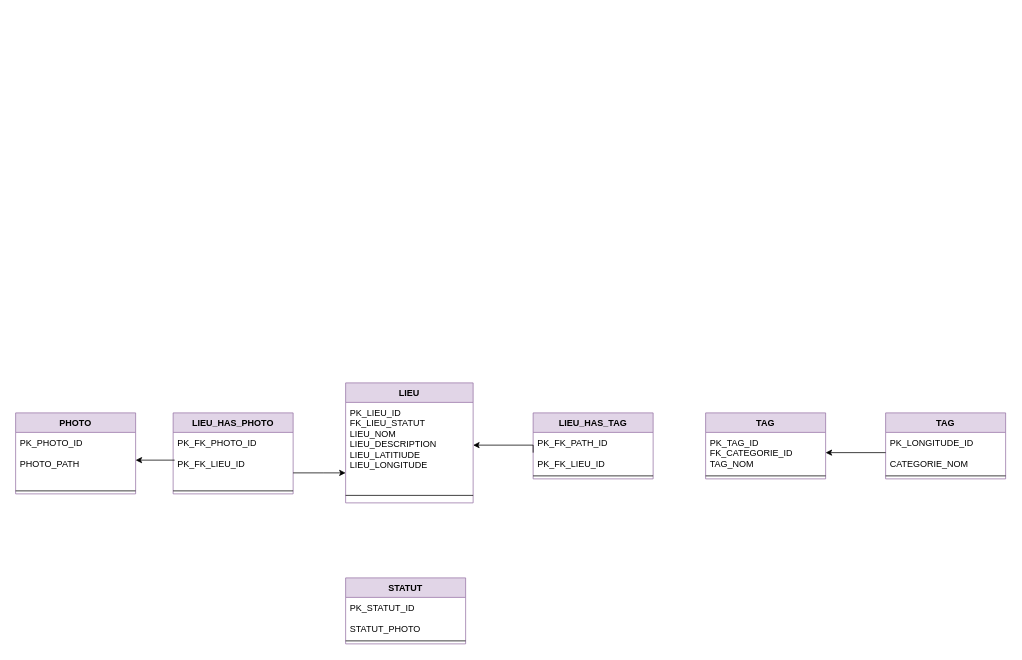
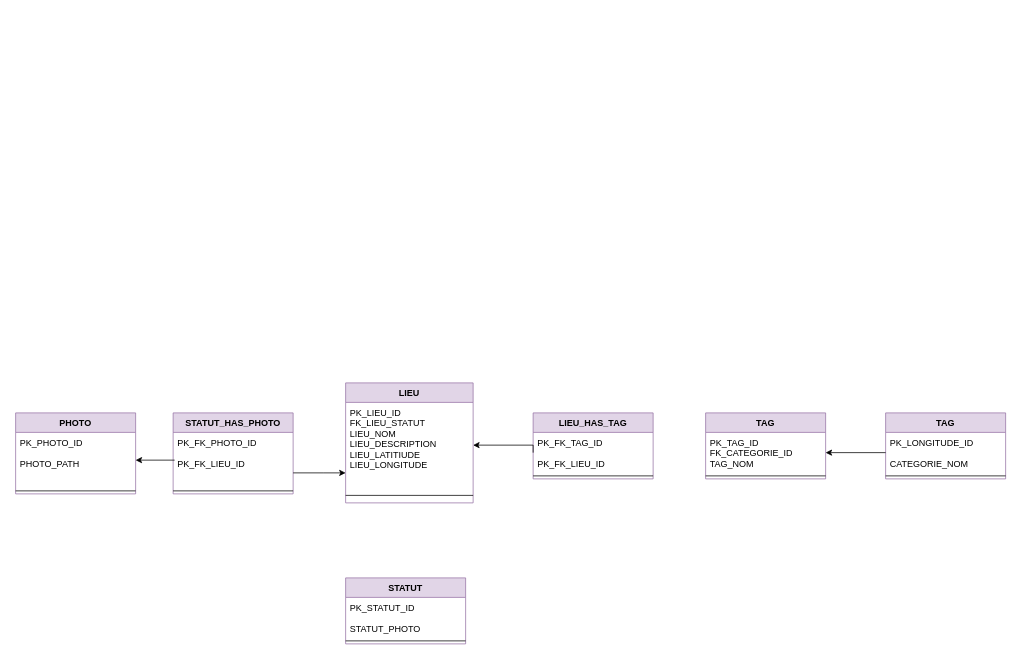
(233, 423) -> (233, 423)
(570, 443) -> (567, 443)
